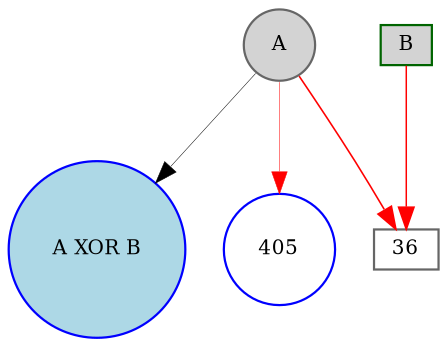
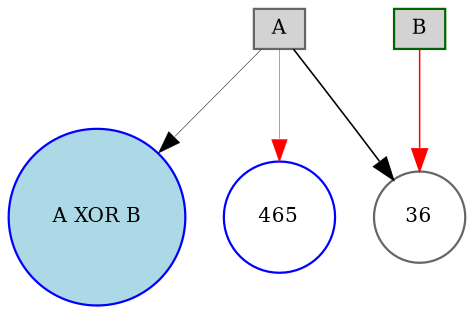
(279, 45) -> (279, 29)
(343, 142) -> (337, 105)
(279, 249) -> (279, 217)
(406, 249) -> (420, 217)
